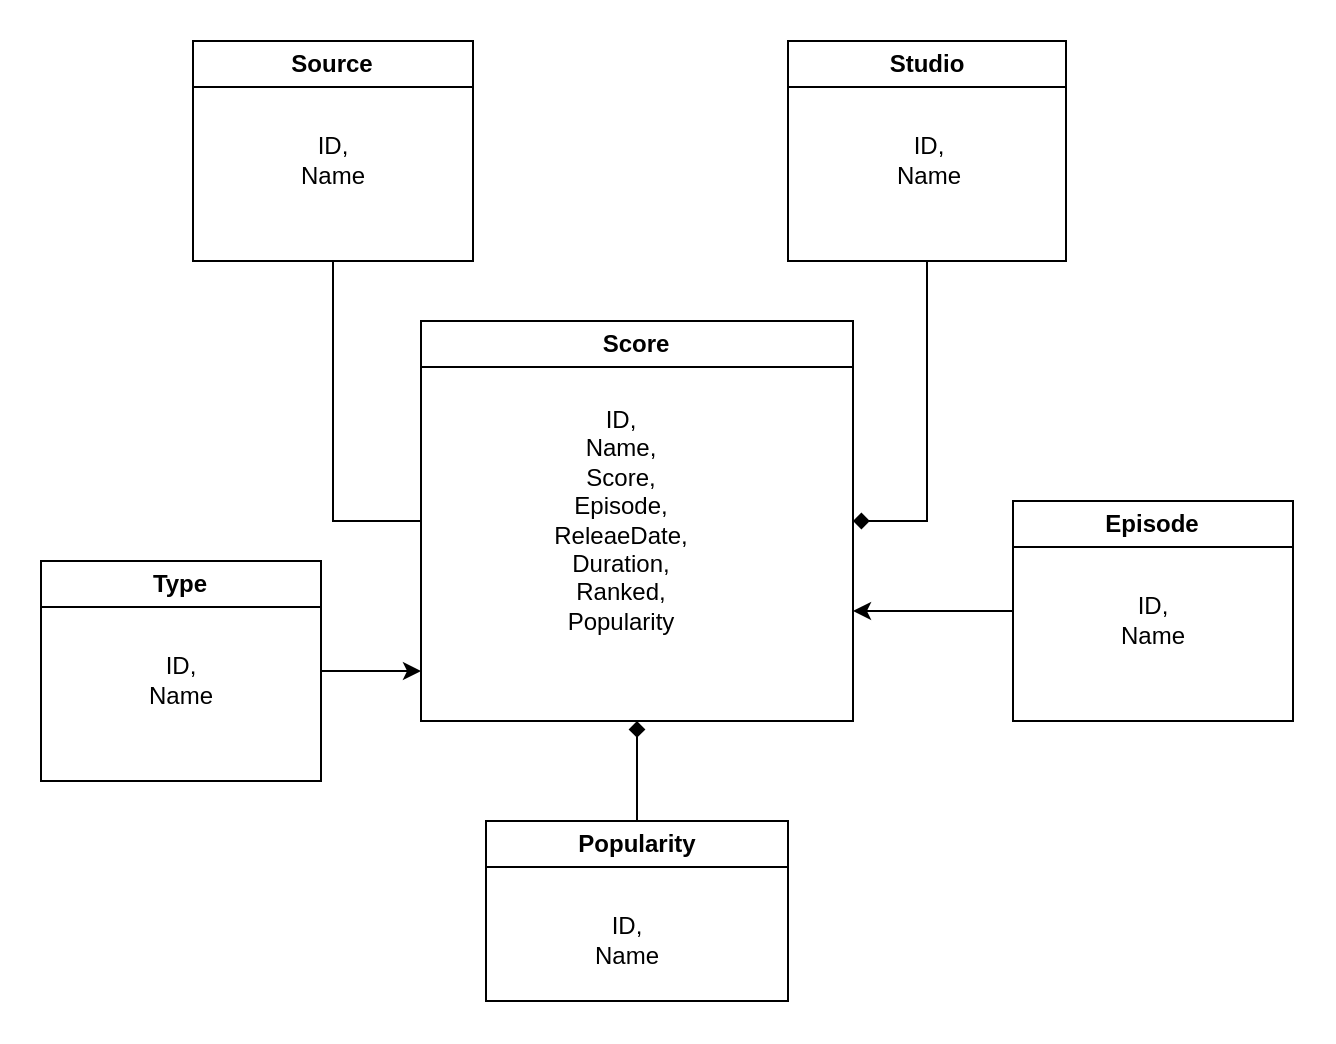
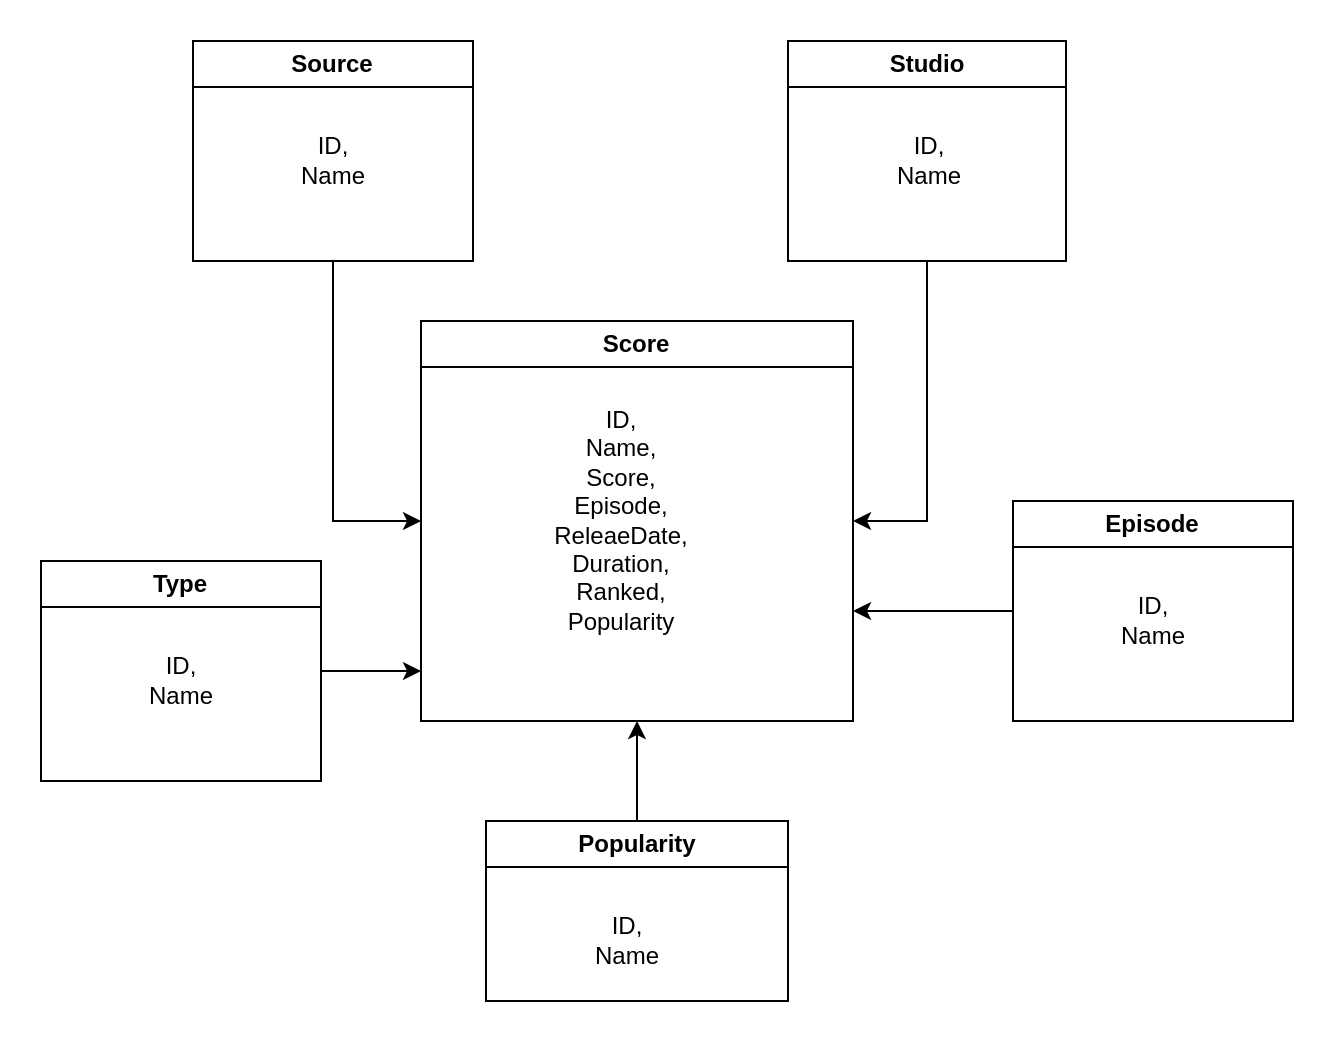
(411, 521) -> (406, 521)
(869, 521) -> (868, 521)
(637, 737) -> (637, 736)
